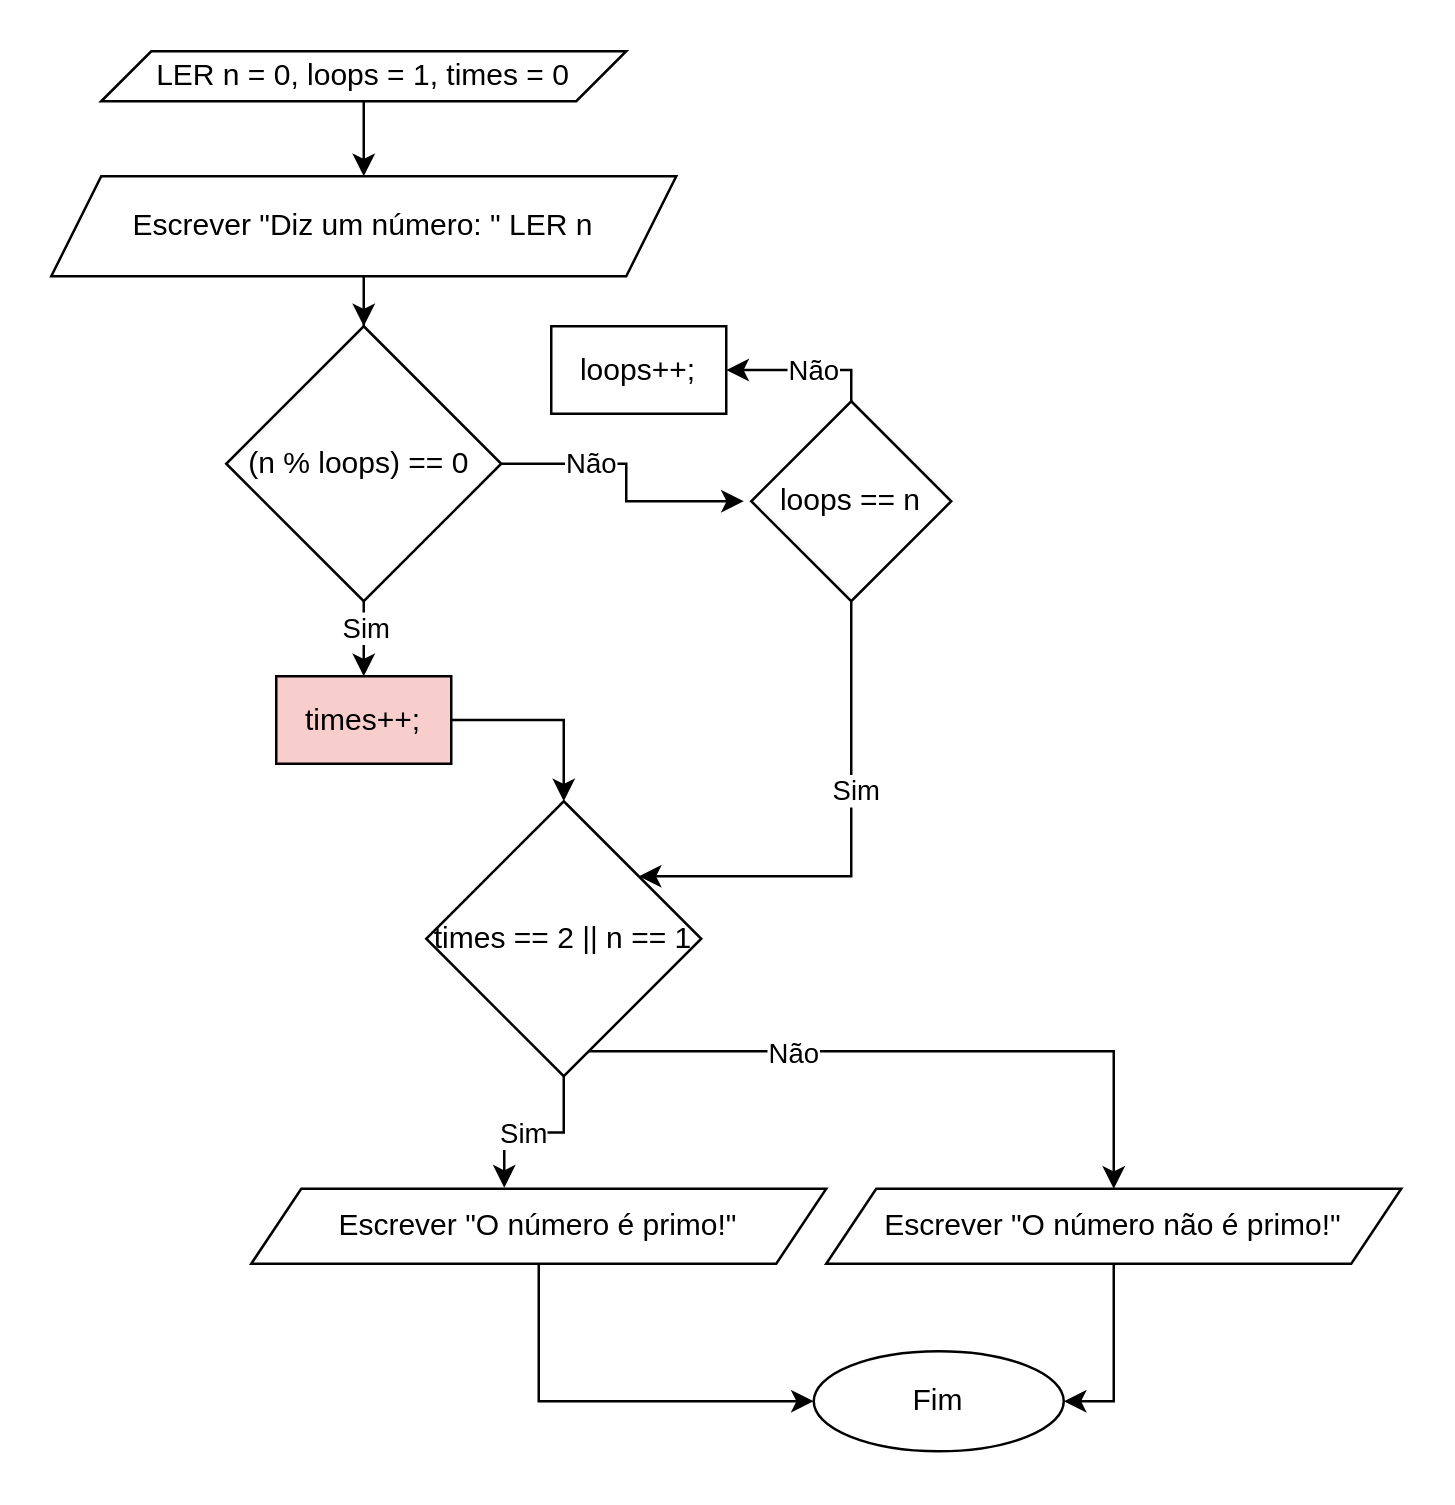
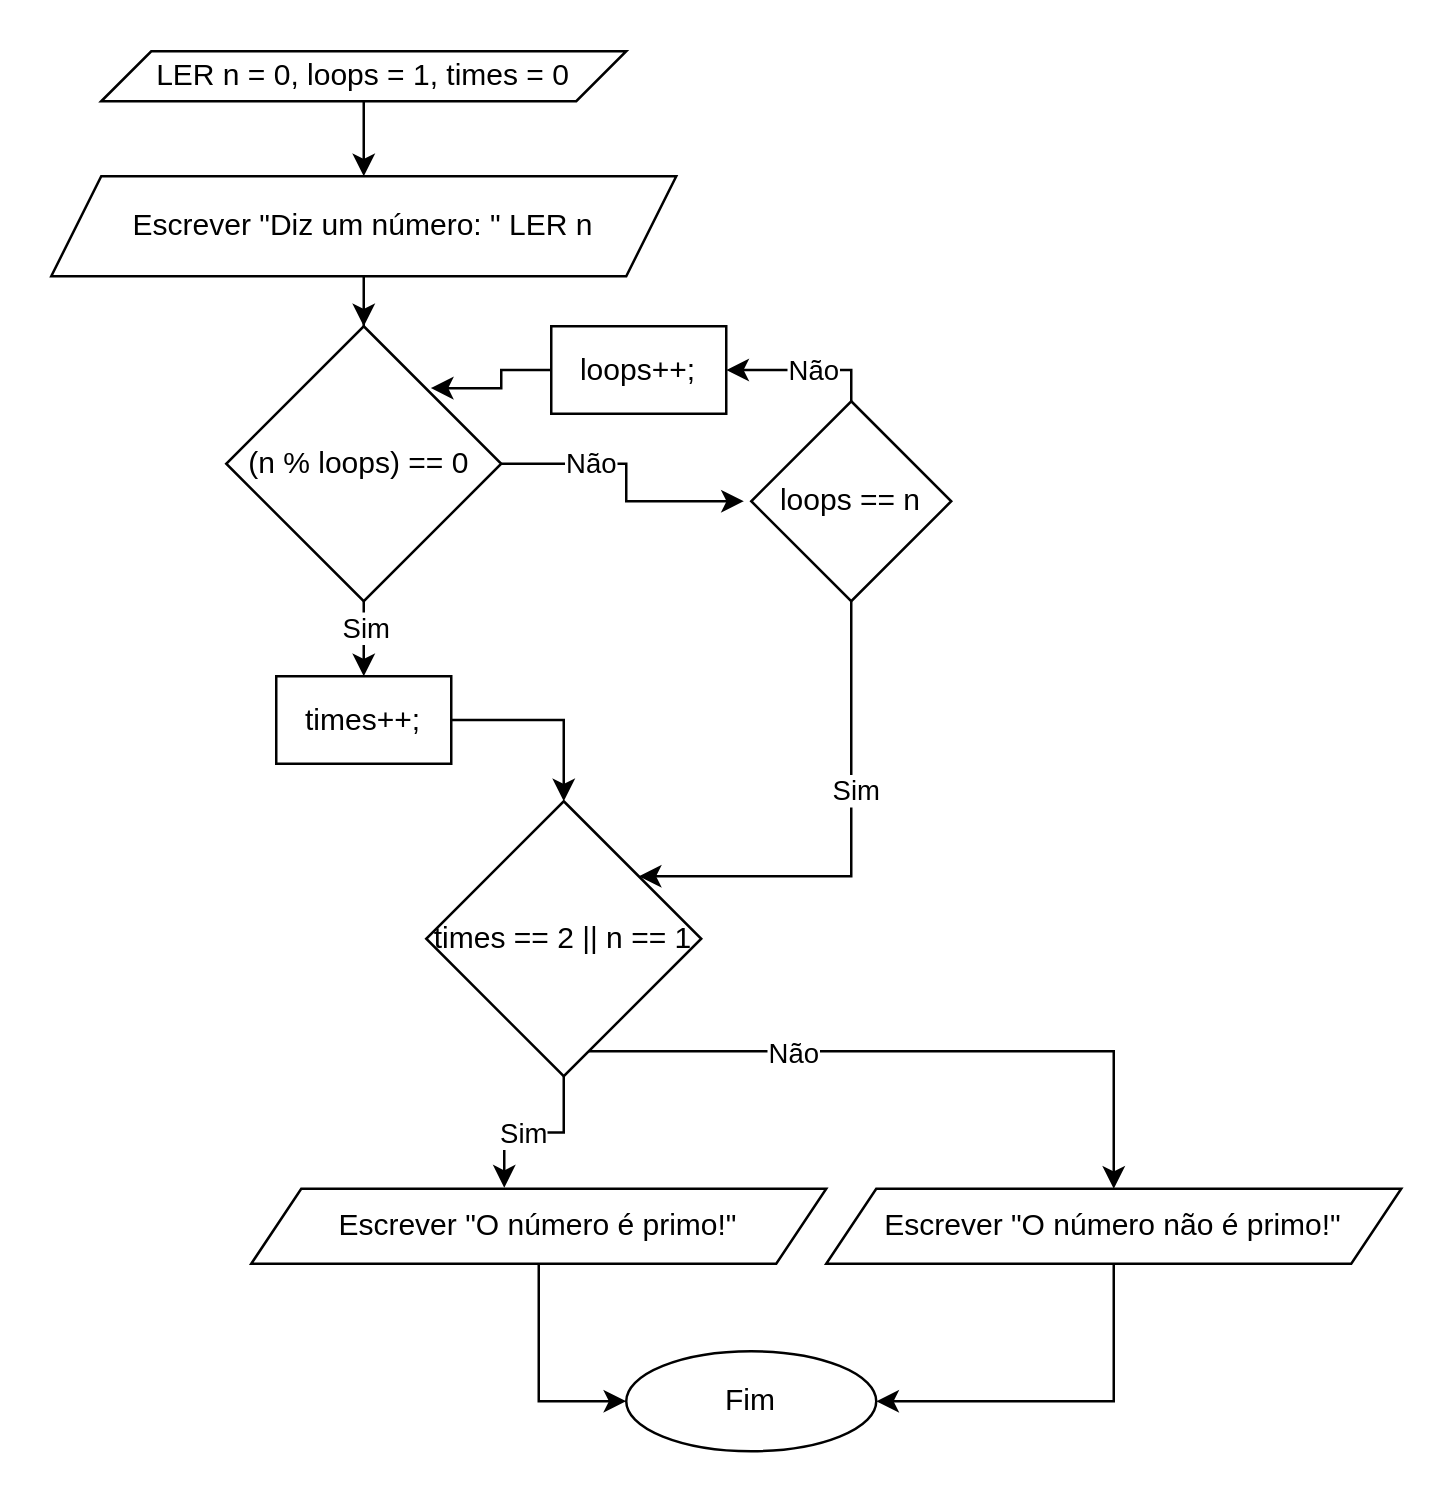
none -> (501, 381)
(364, 720) -> (364, 720)
(939, 1401) -> (751, 1401)
